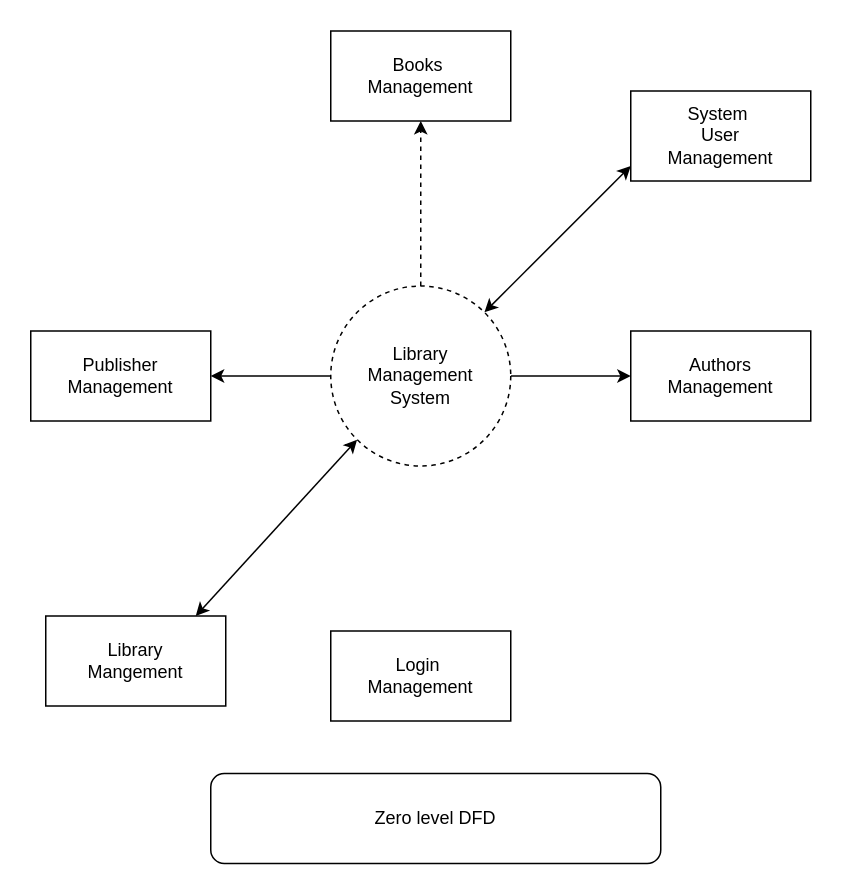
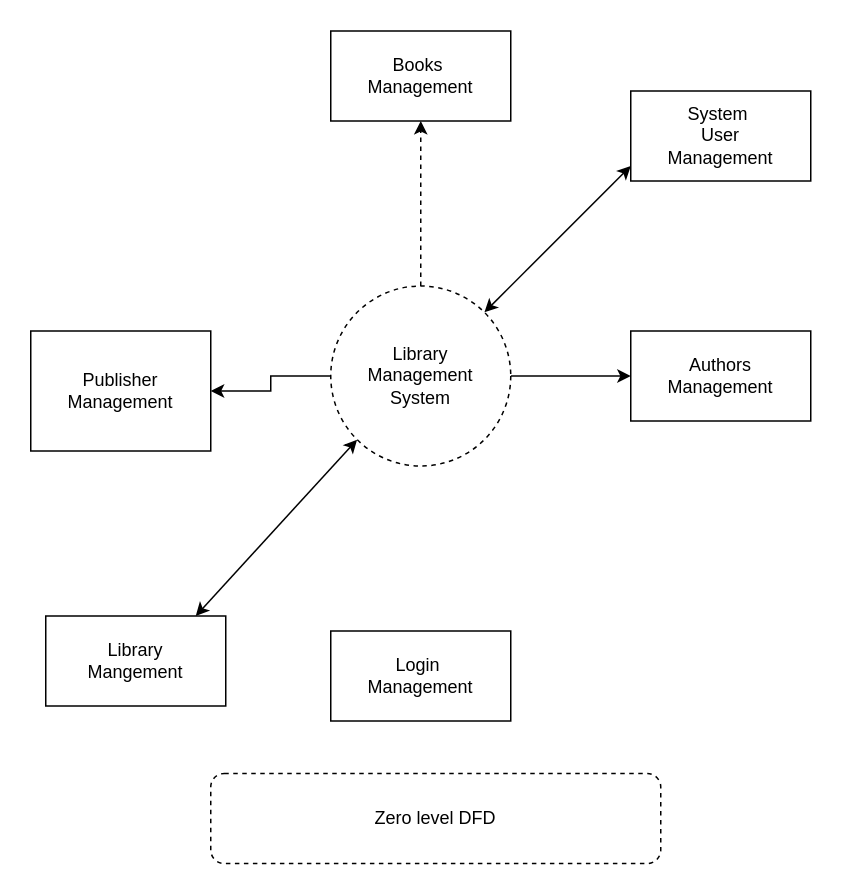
(121, 376) -> (121, 391)
(436, 818) -> (436, 818)
